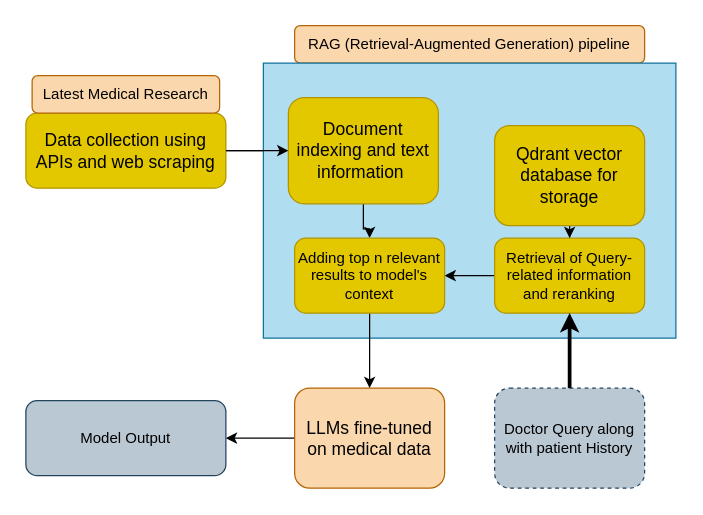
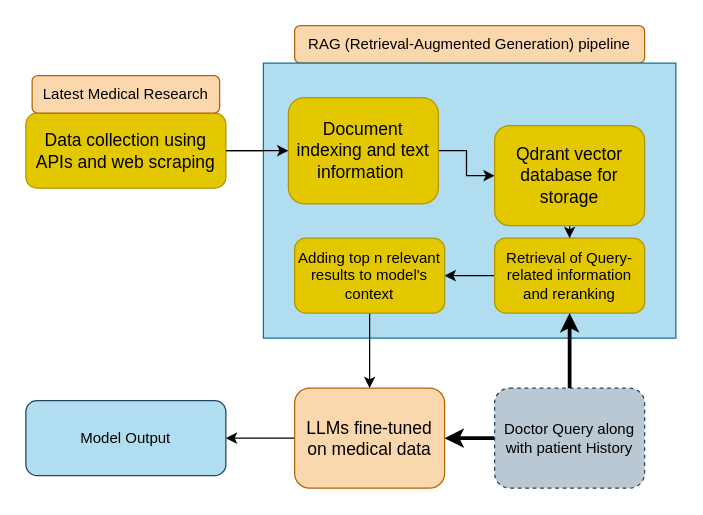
(363, 220) -> (466, 159)
(126, 438) -> (126, 438)
none -> (476, 438)
